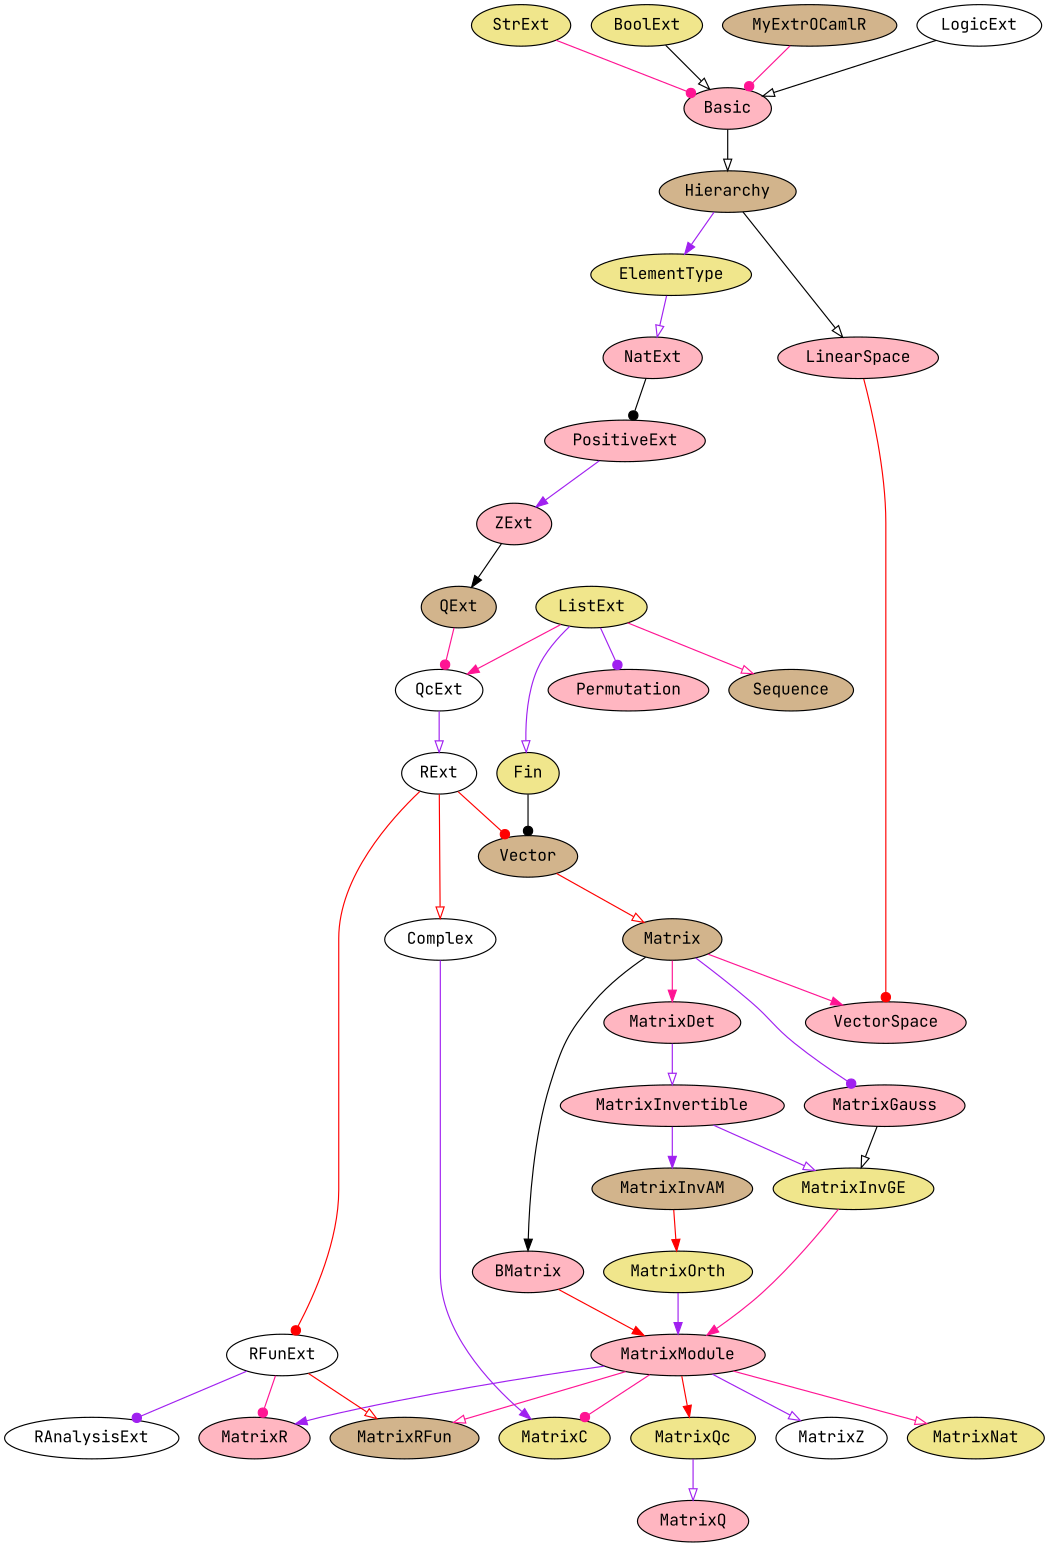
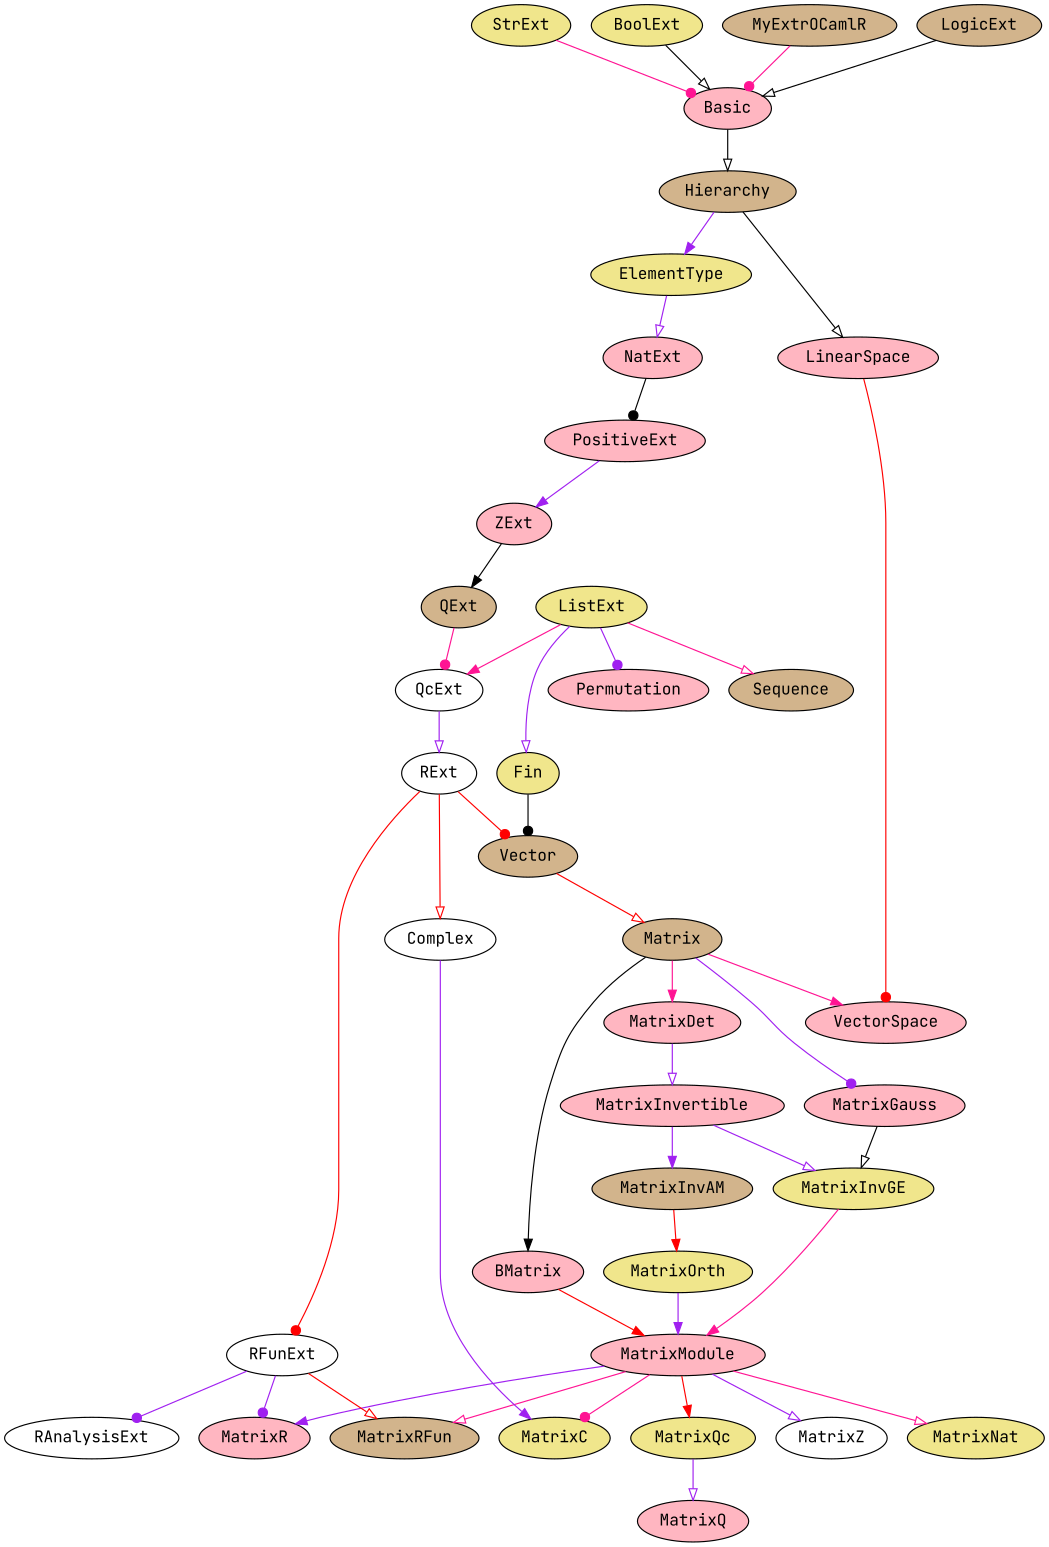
(979, 25) -> (979, 25)
(270, 1392) -> (270, 1392)
